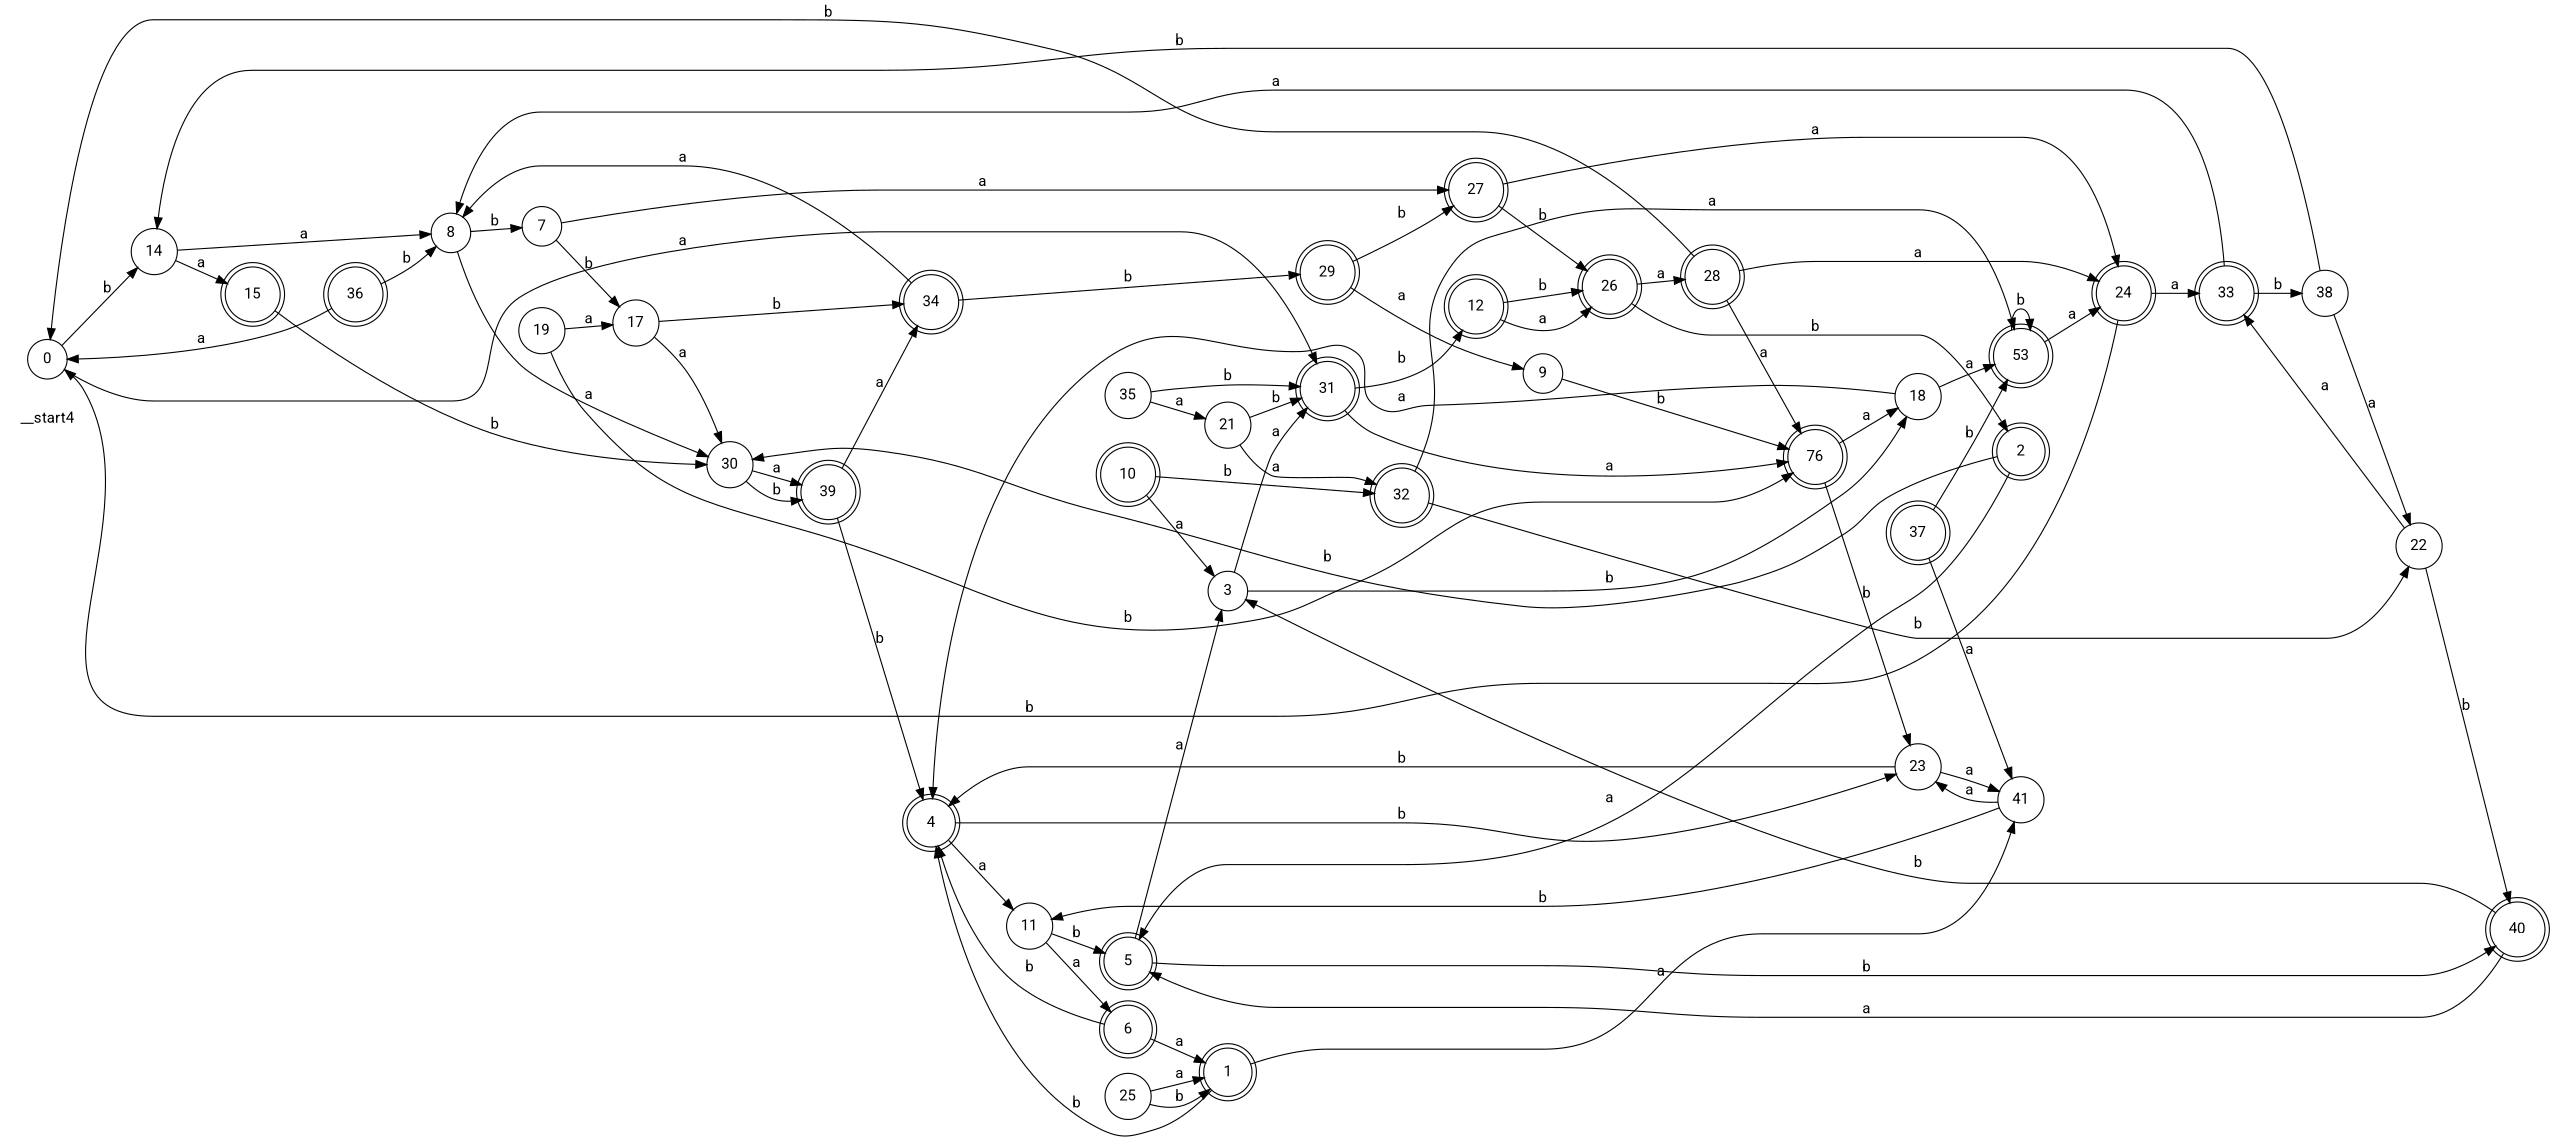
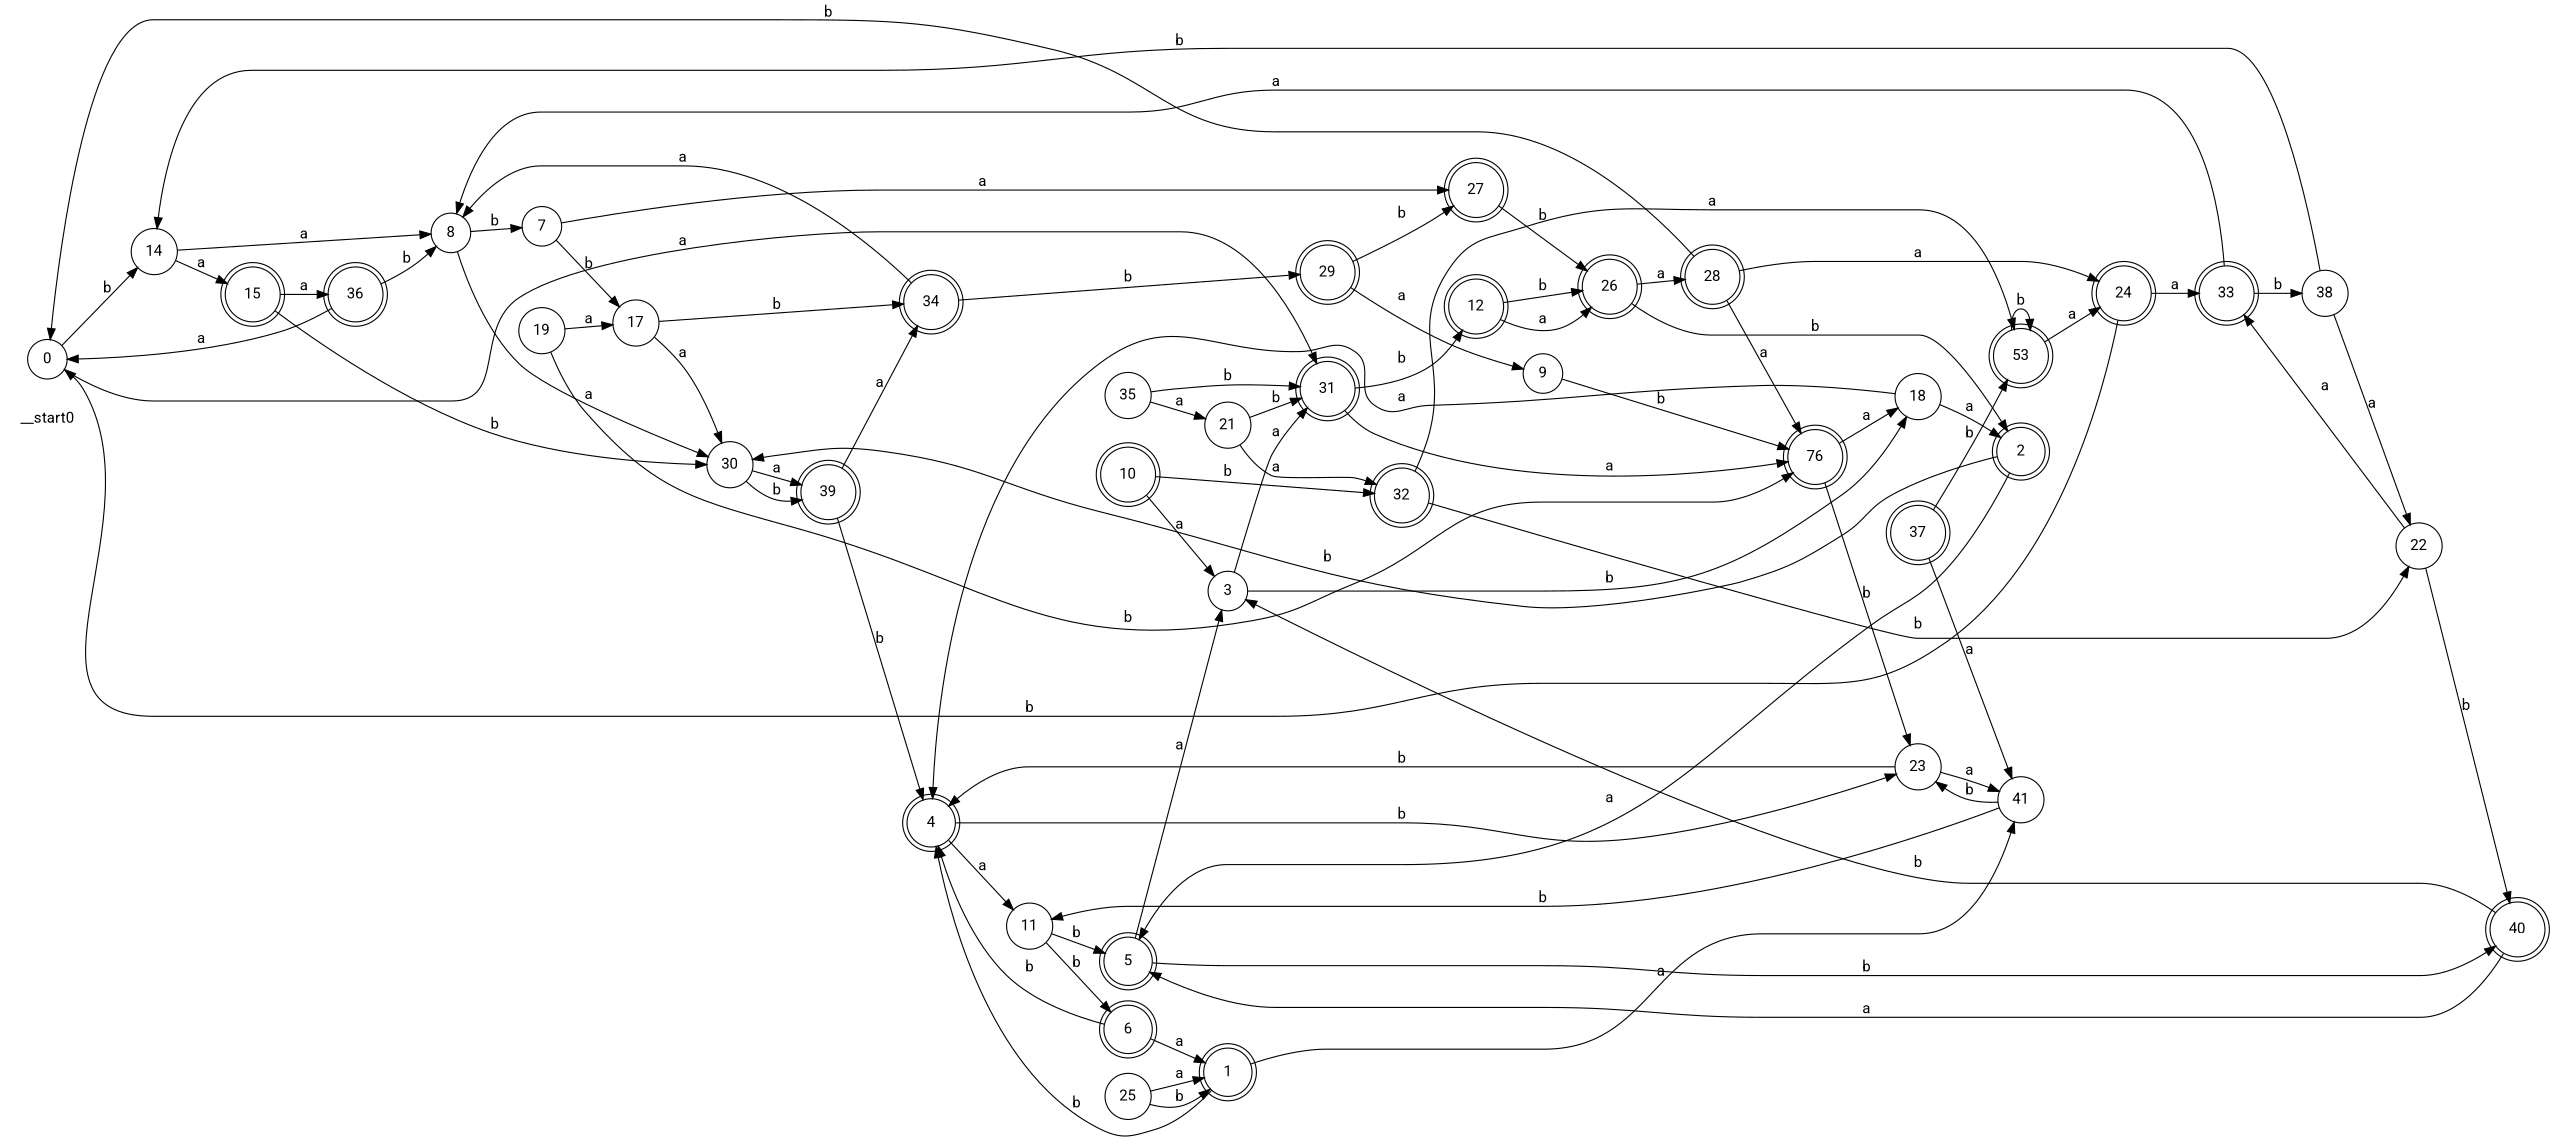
(1842, 138) -> none
none -> (299, 294)
(1962, 377) -> (1966, 417)
(47, 419) -> (47, 419)
(1969, 790) -> (1969, 790)
(1077, 963) -> (1077, 963)
